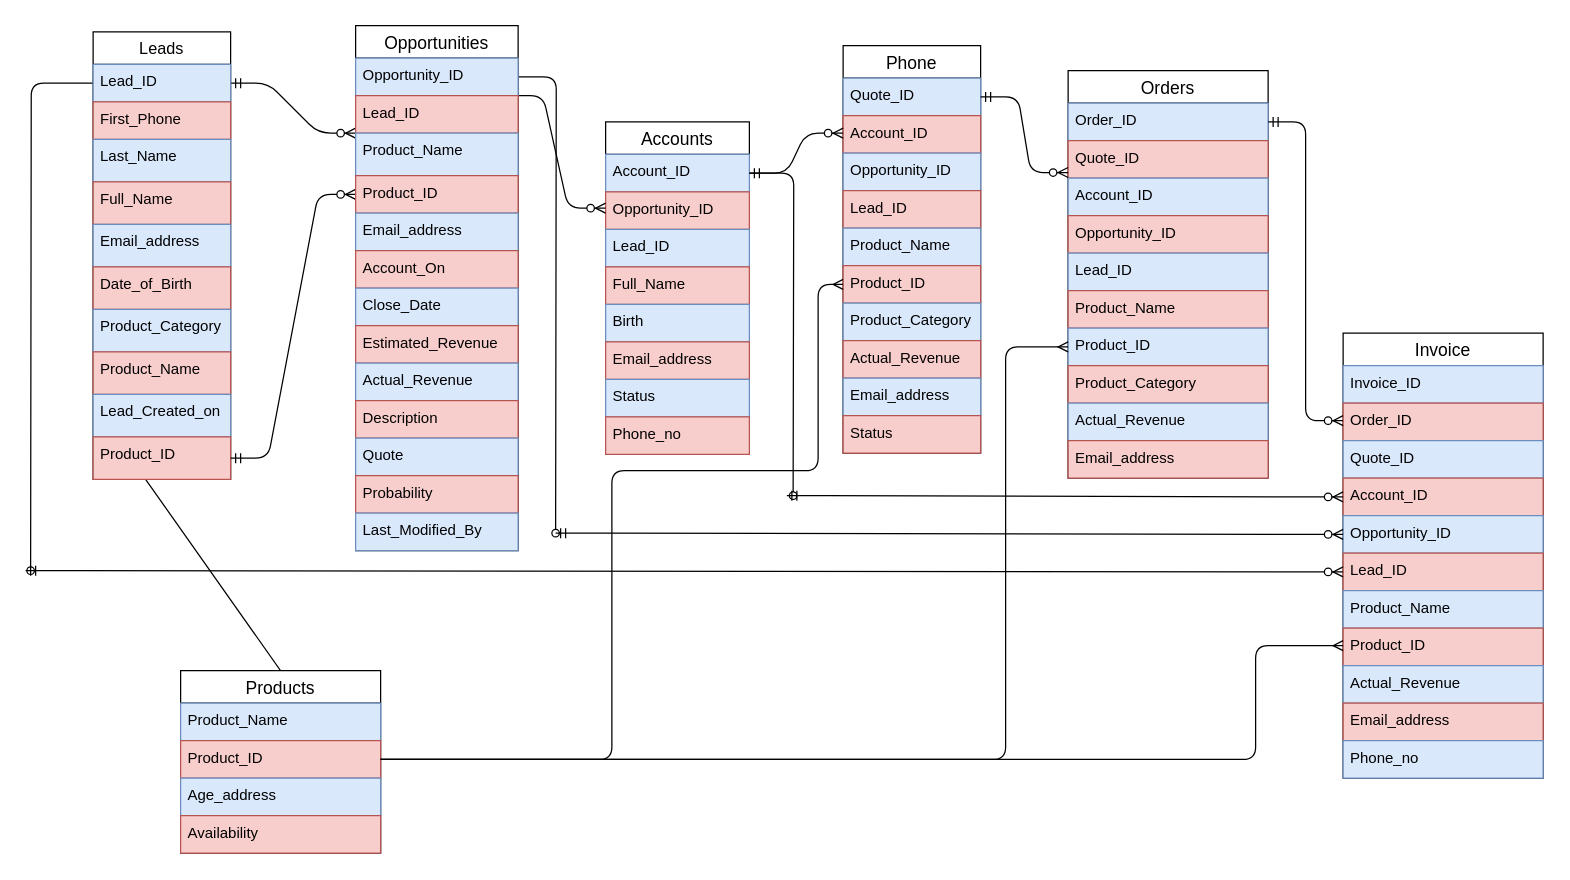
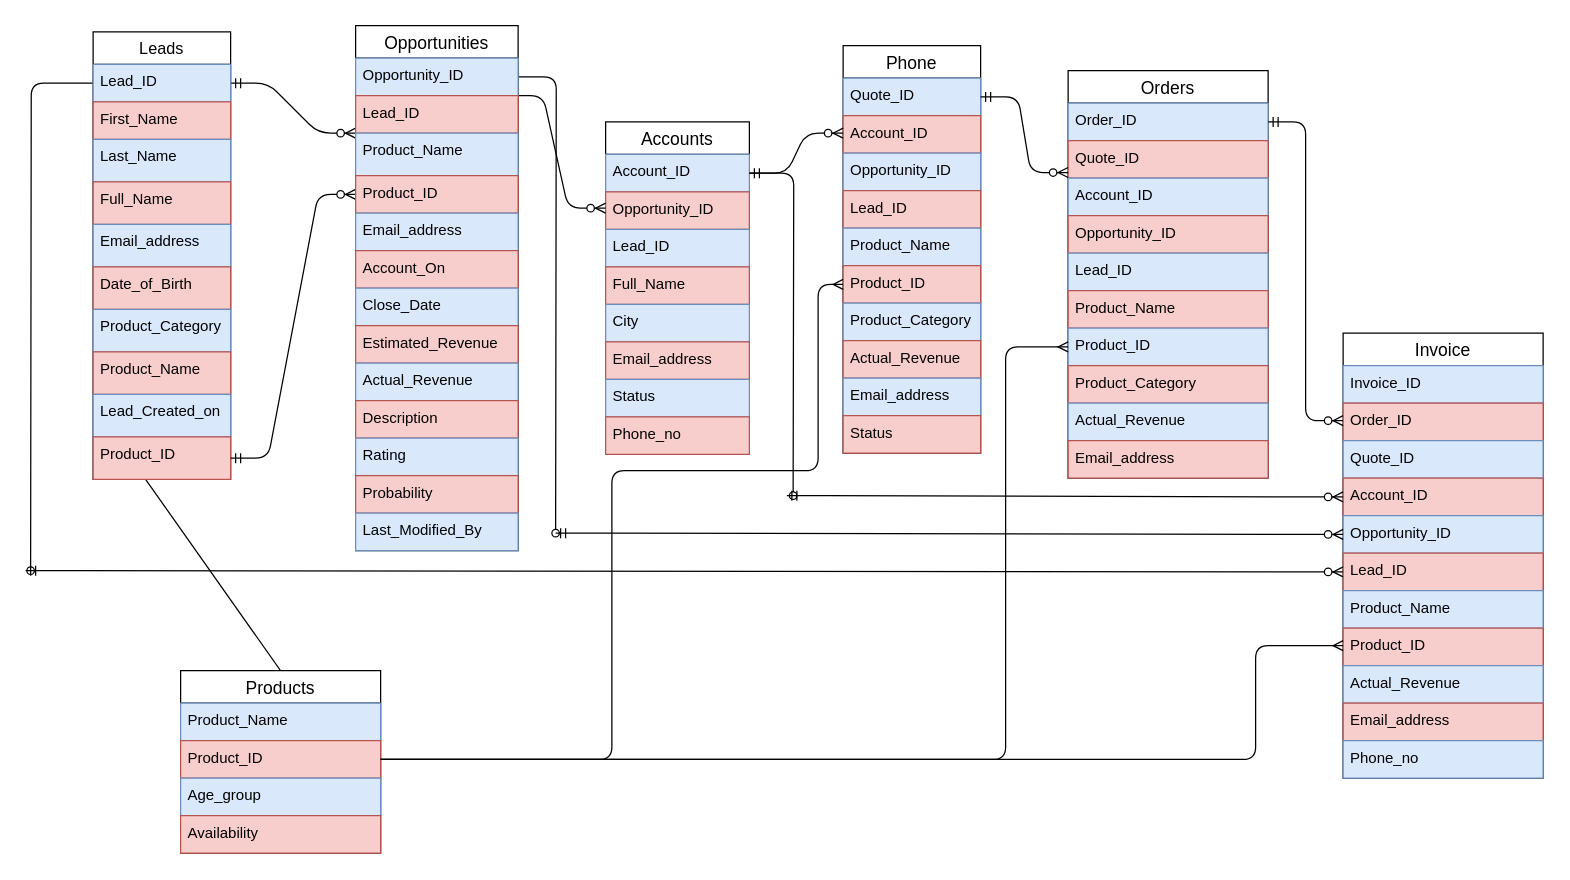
(144, 119) -> (140, 119)
(632, 321) -> (627, 321)
(384, 455) -> (386, 455)
(234, 795) -> (225, 795)
